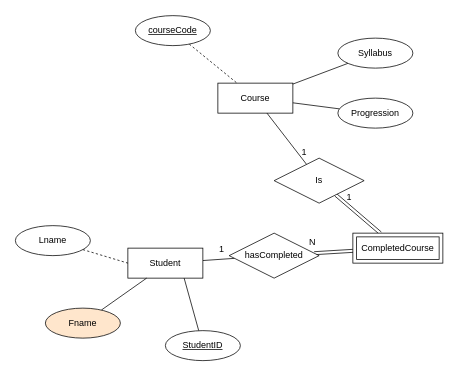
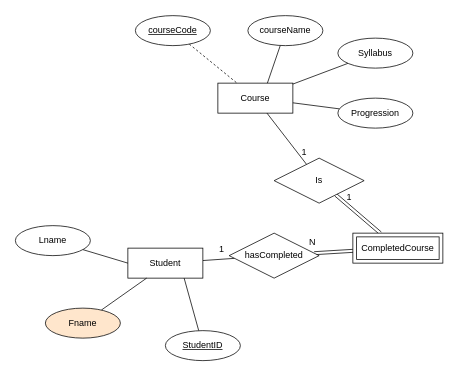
none -> (285, 30)
none -> (274, 64)
(104, 256) -> (104, 256)
